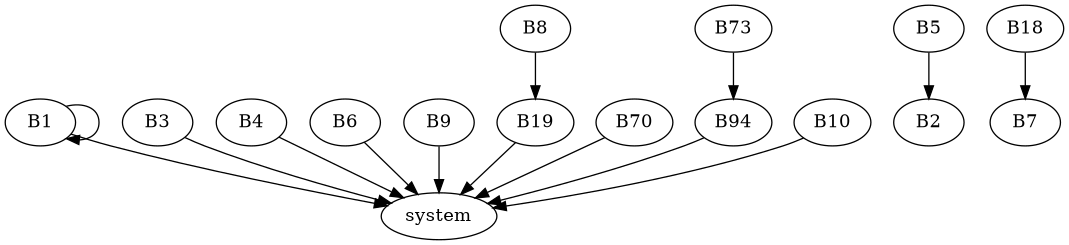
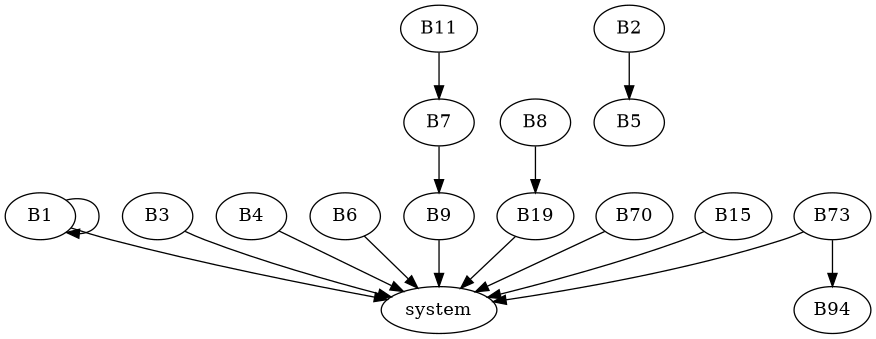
(1025, 29) -> (439, 29)
(929, 69) -> (629, 69)
(832, 122) -> (733, 216)
none -> (439, 163)
(603, 172) -> (656, 273)
